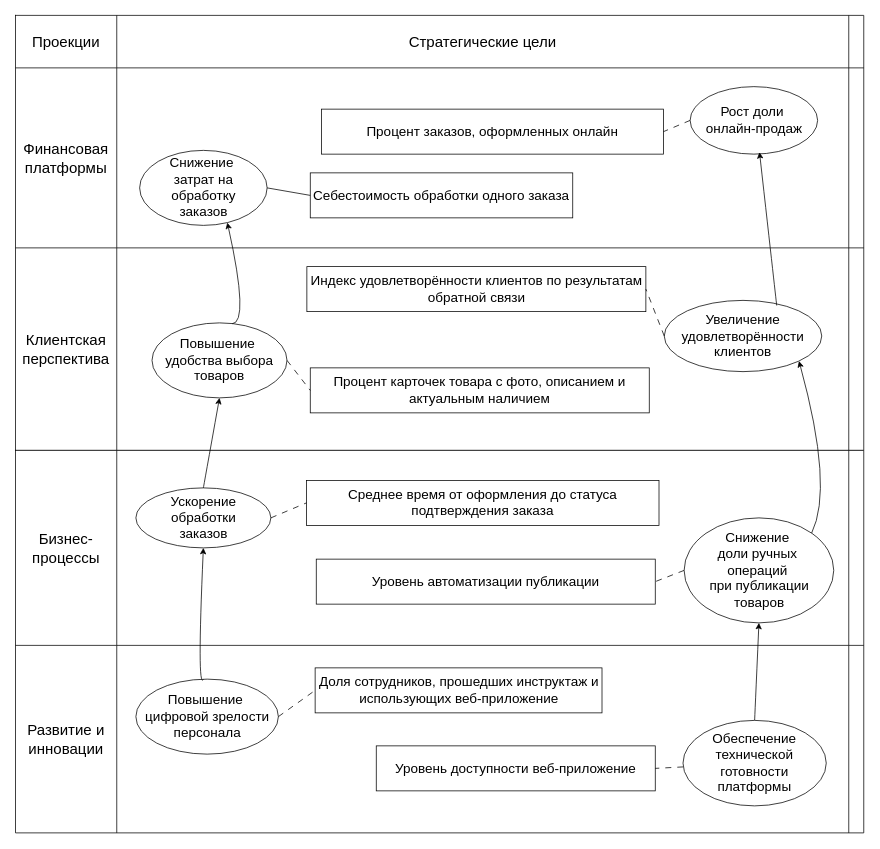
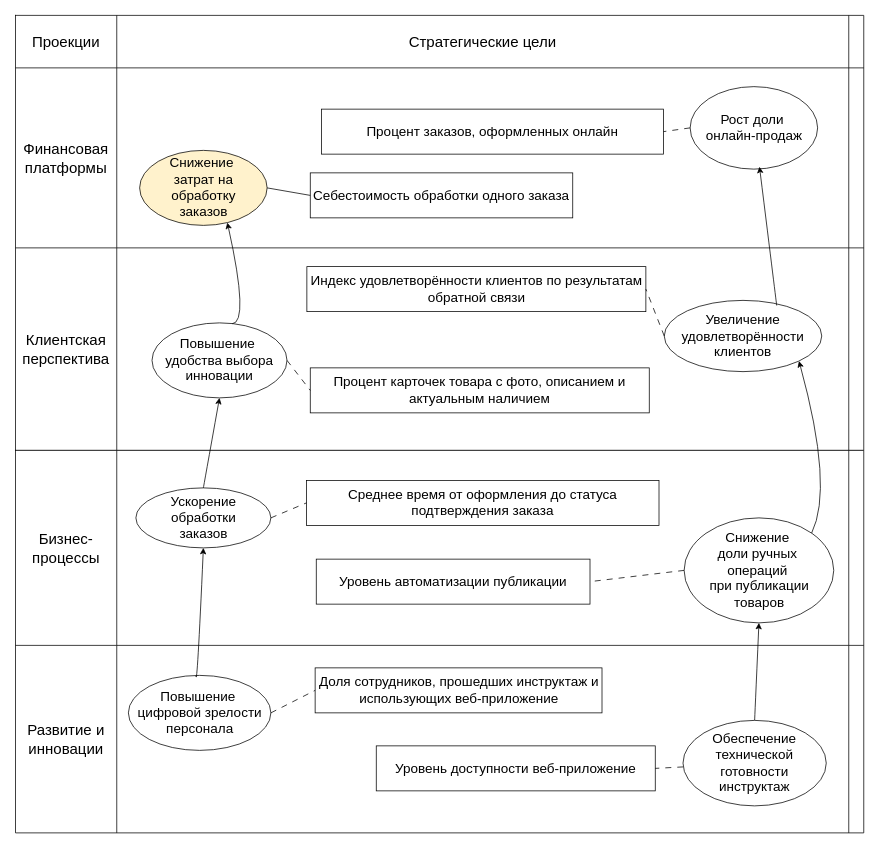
(754, 120) -> (754, 128)
(203, 188) -> (203, 188)
(219, 360) -> (219, 360)
(486, 582) -> (453, 582)
(207, 717) -> (200, 713)
(755, 763) -> (755, 763)
